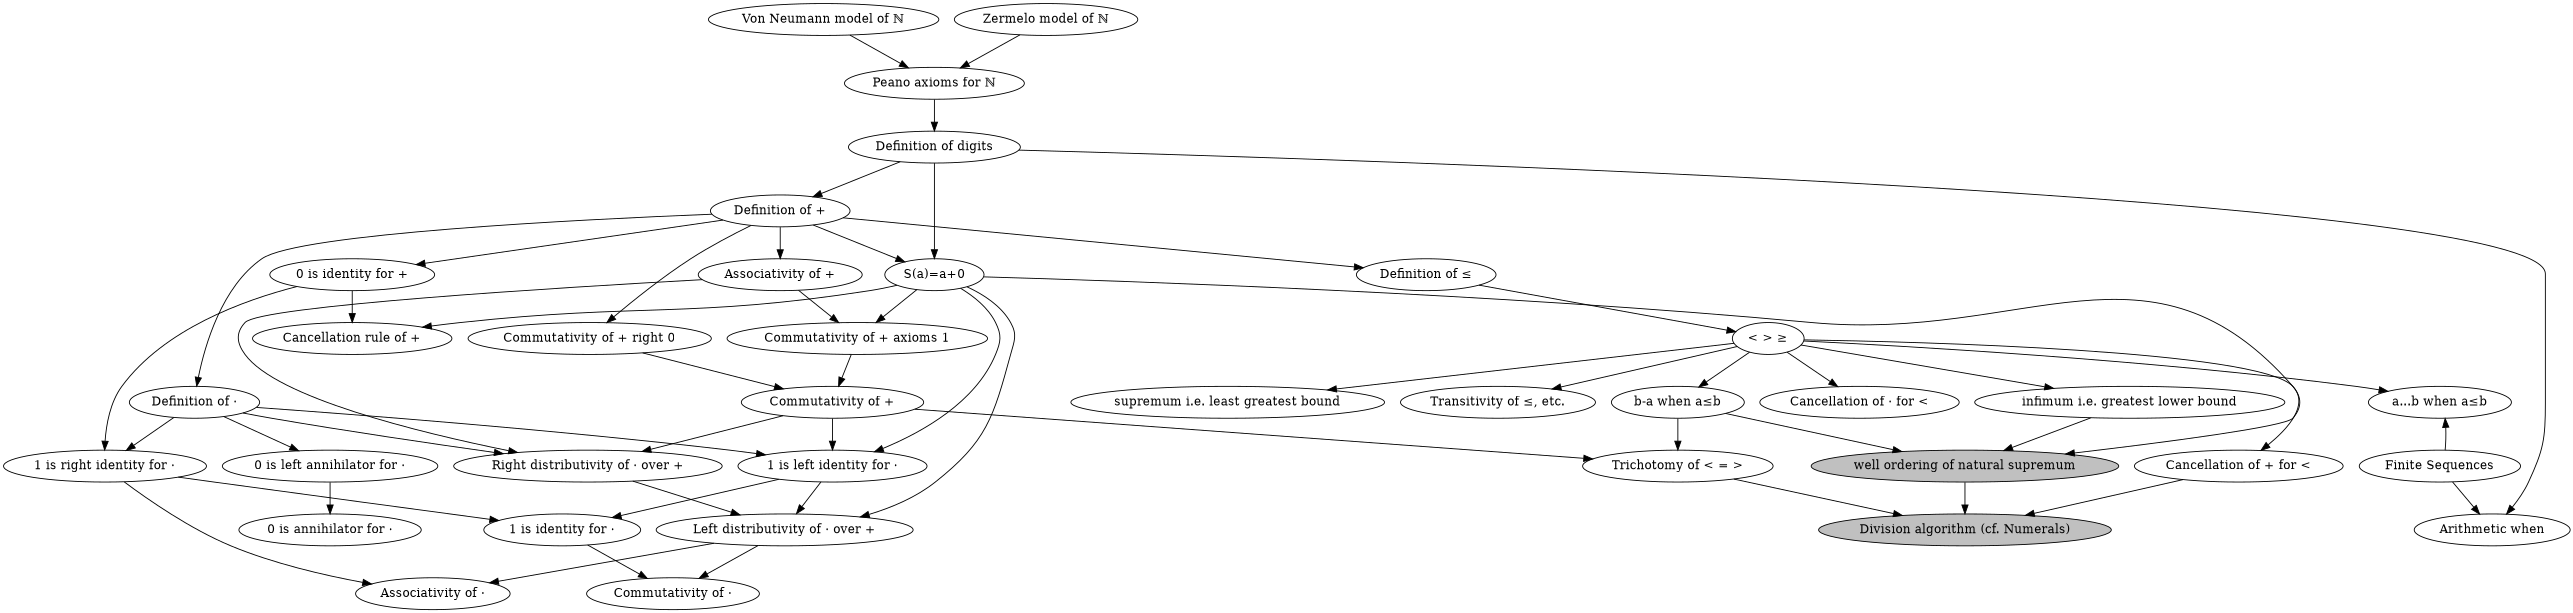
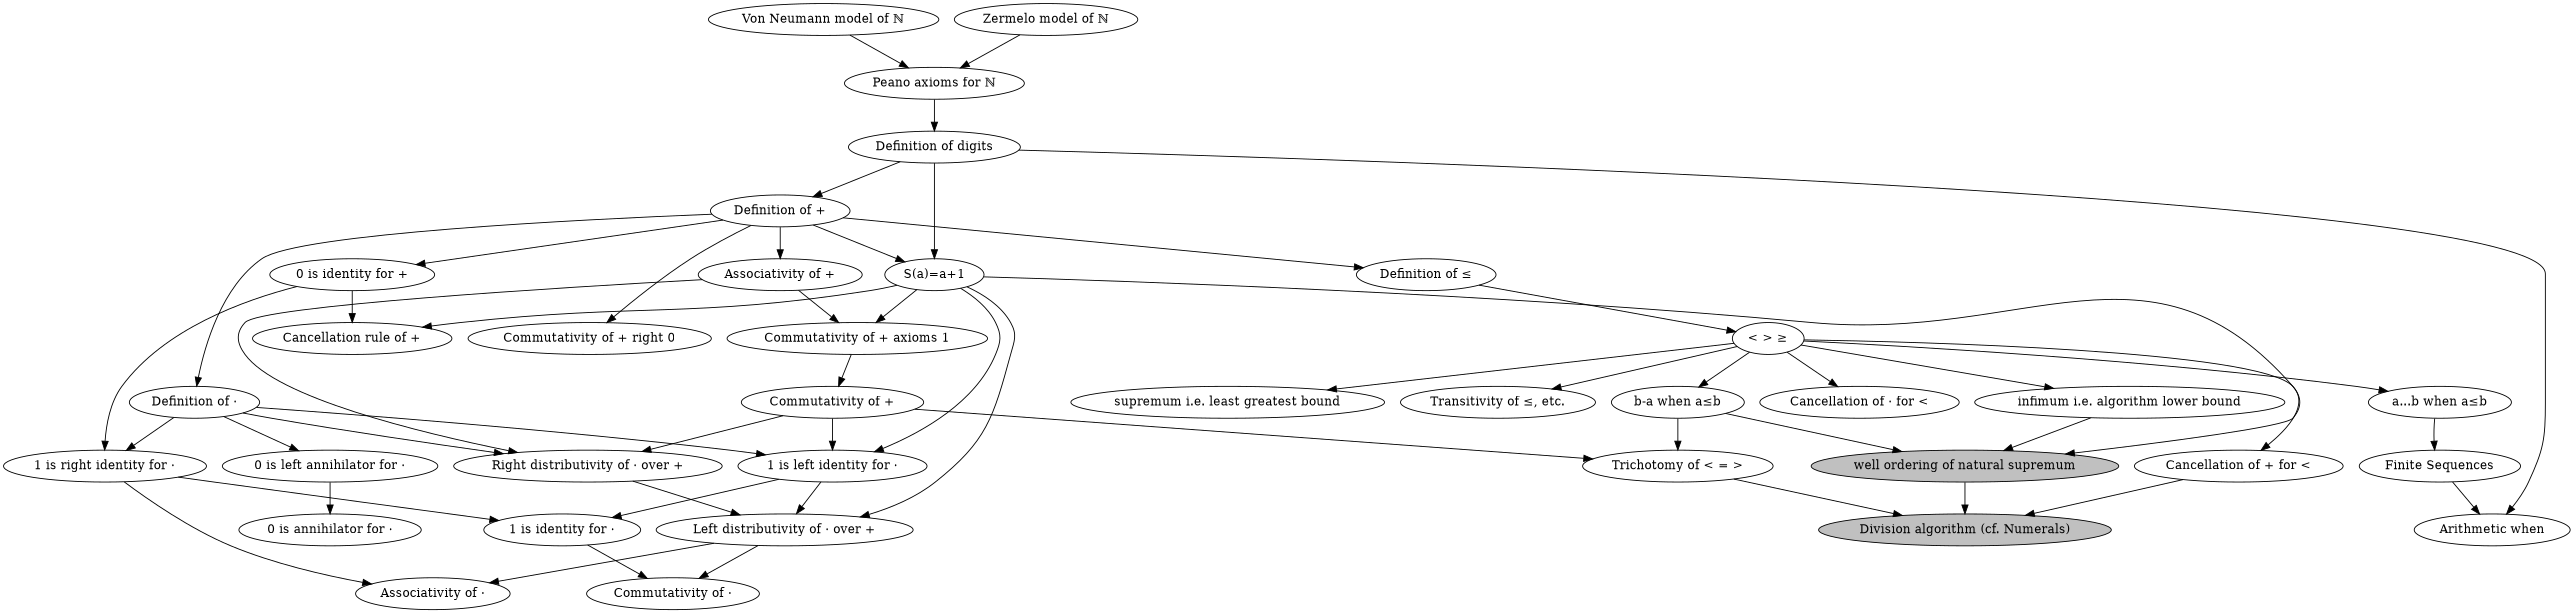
(934, 275) -> (934, 275)
(709, 370) -> none
(2130, 402) -> (2130, 402)
(2446, 439) -> (2434, 430)
